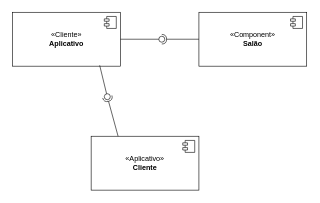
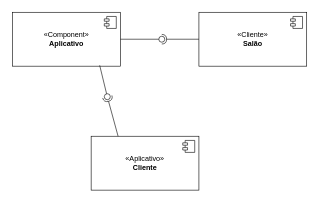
(66, 39) -> (66, 39)
(253, 39) -> (253, 39)
